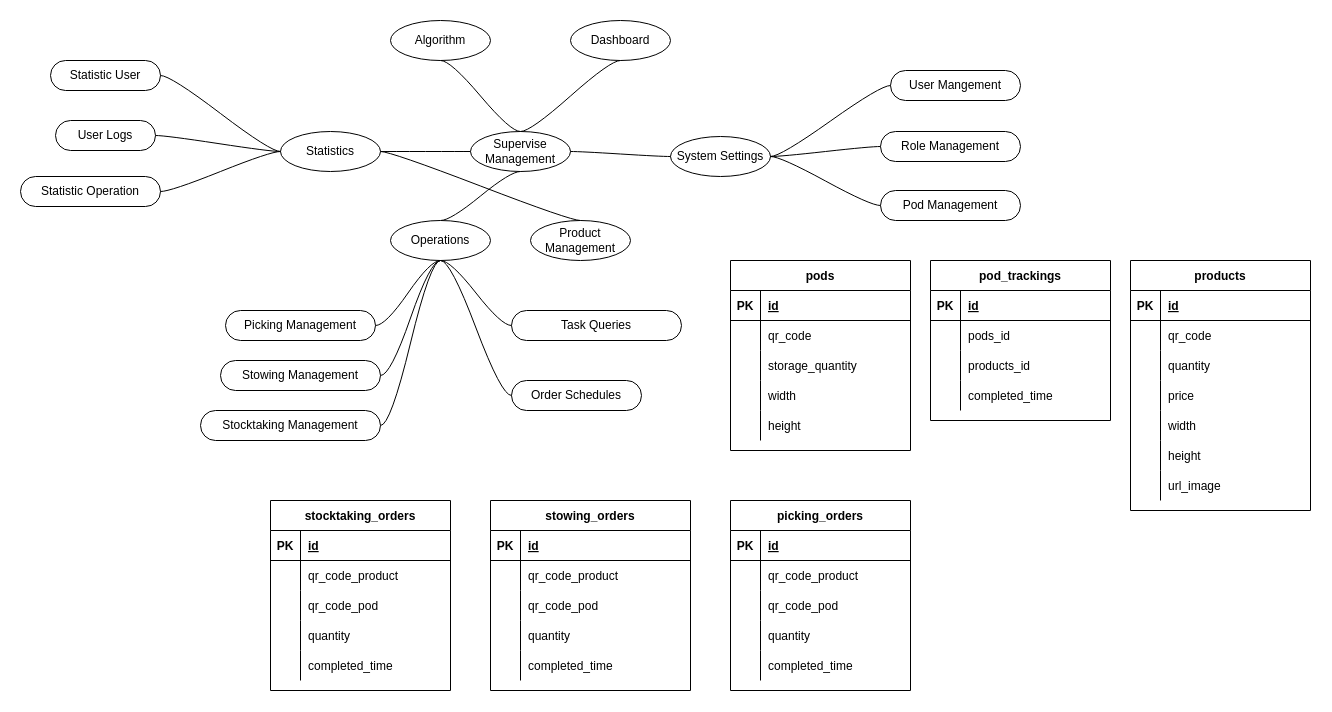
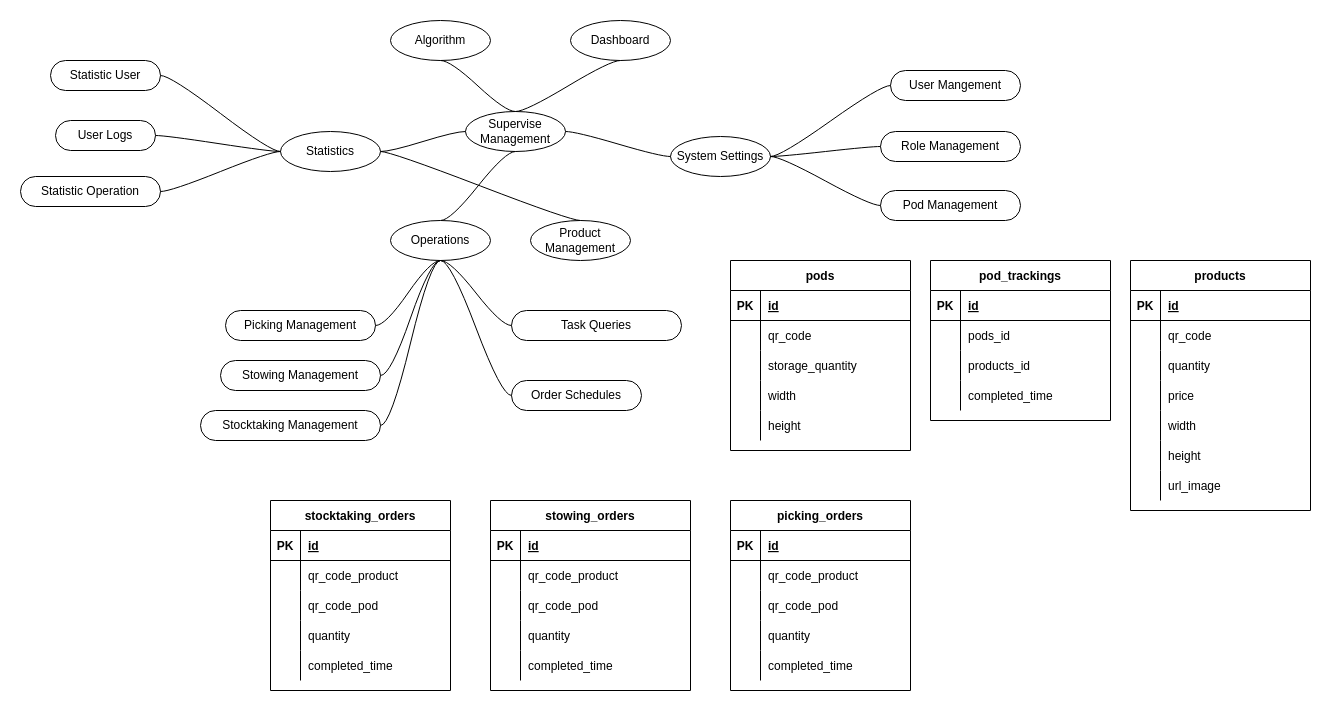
(521, 152) -> (516, 132)
